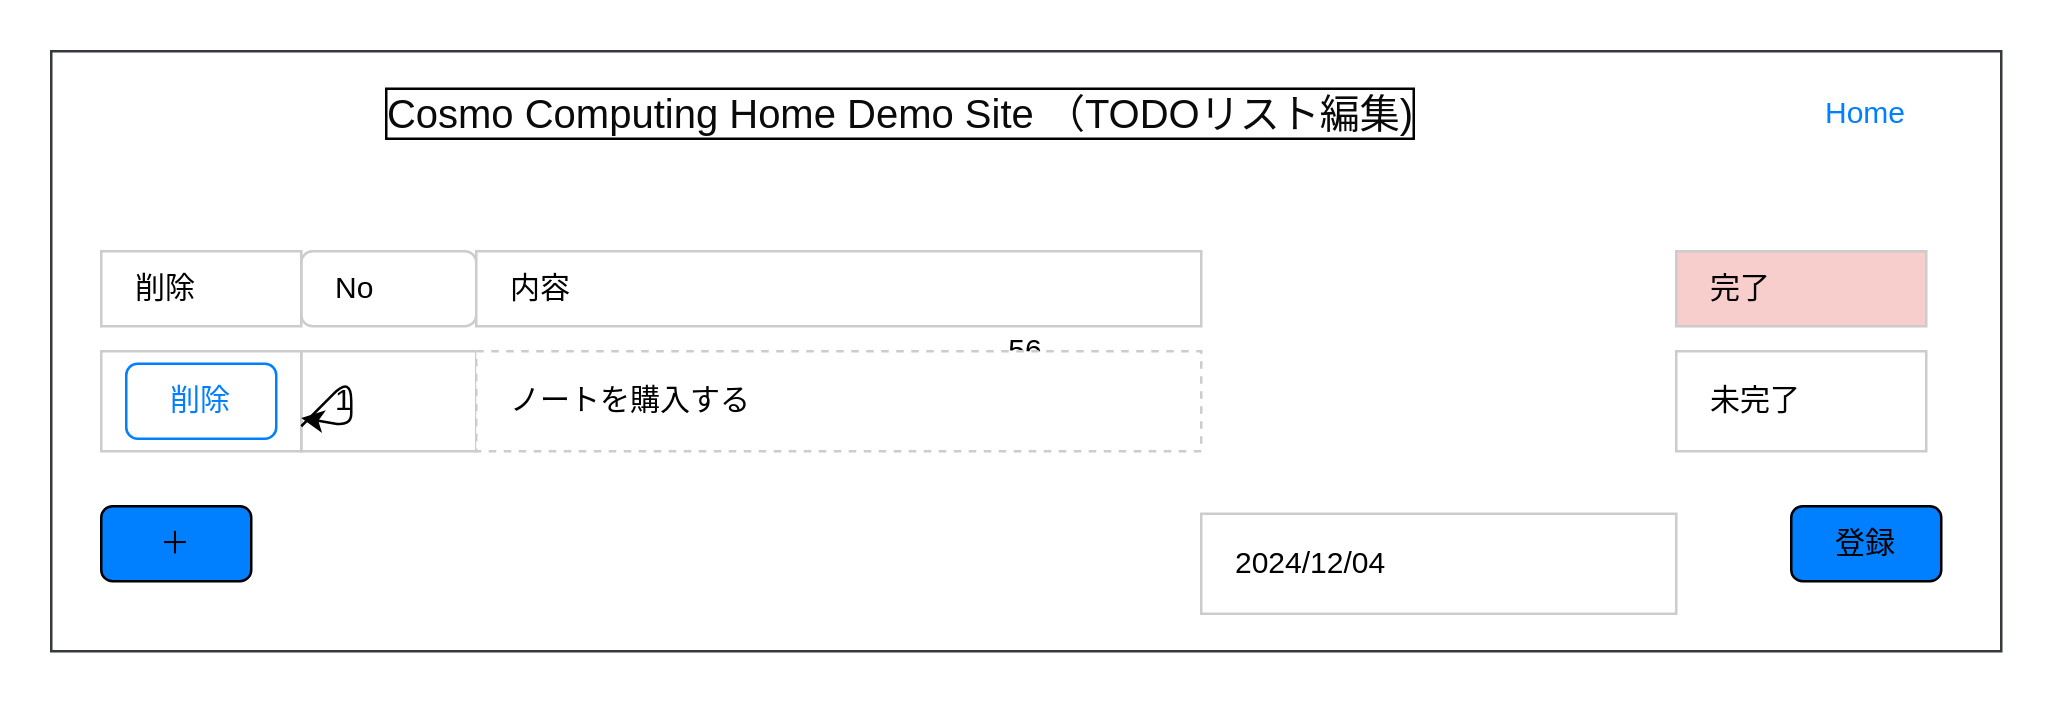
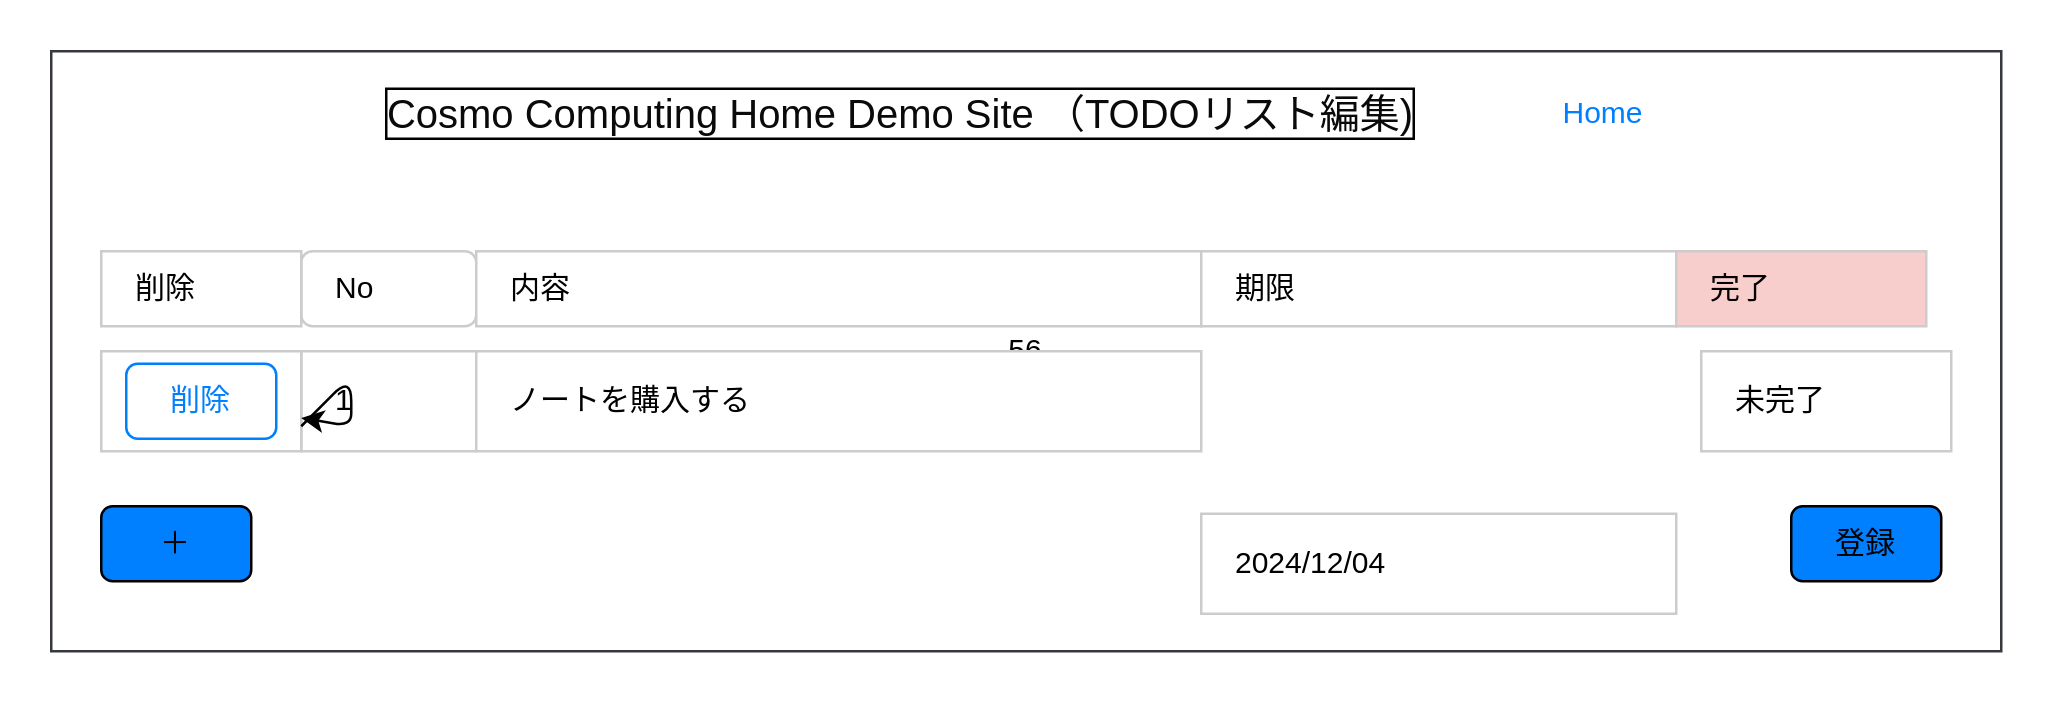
(1866, 114) -> (1604, 114)
none -> (1439, 289)
(839, 401) -> (839, 401)
(1801, 401) -> (1826, 401)
